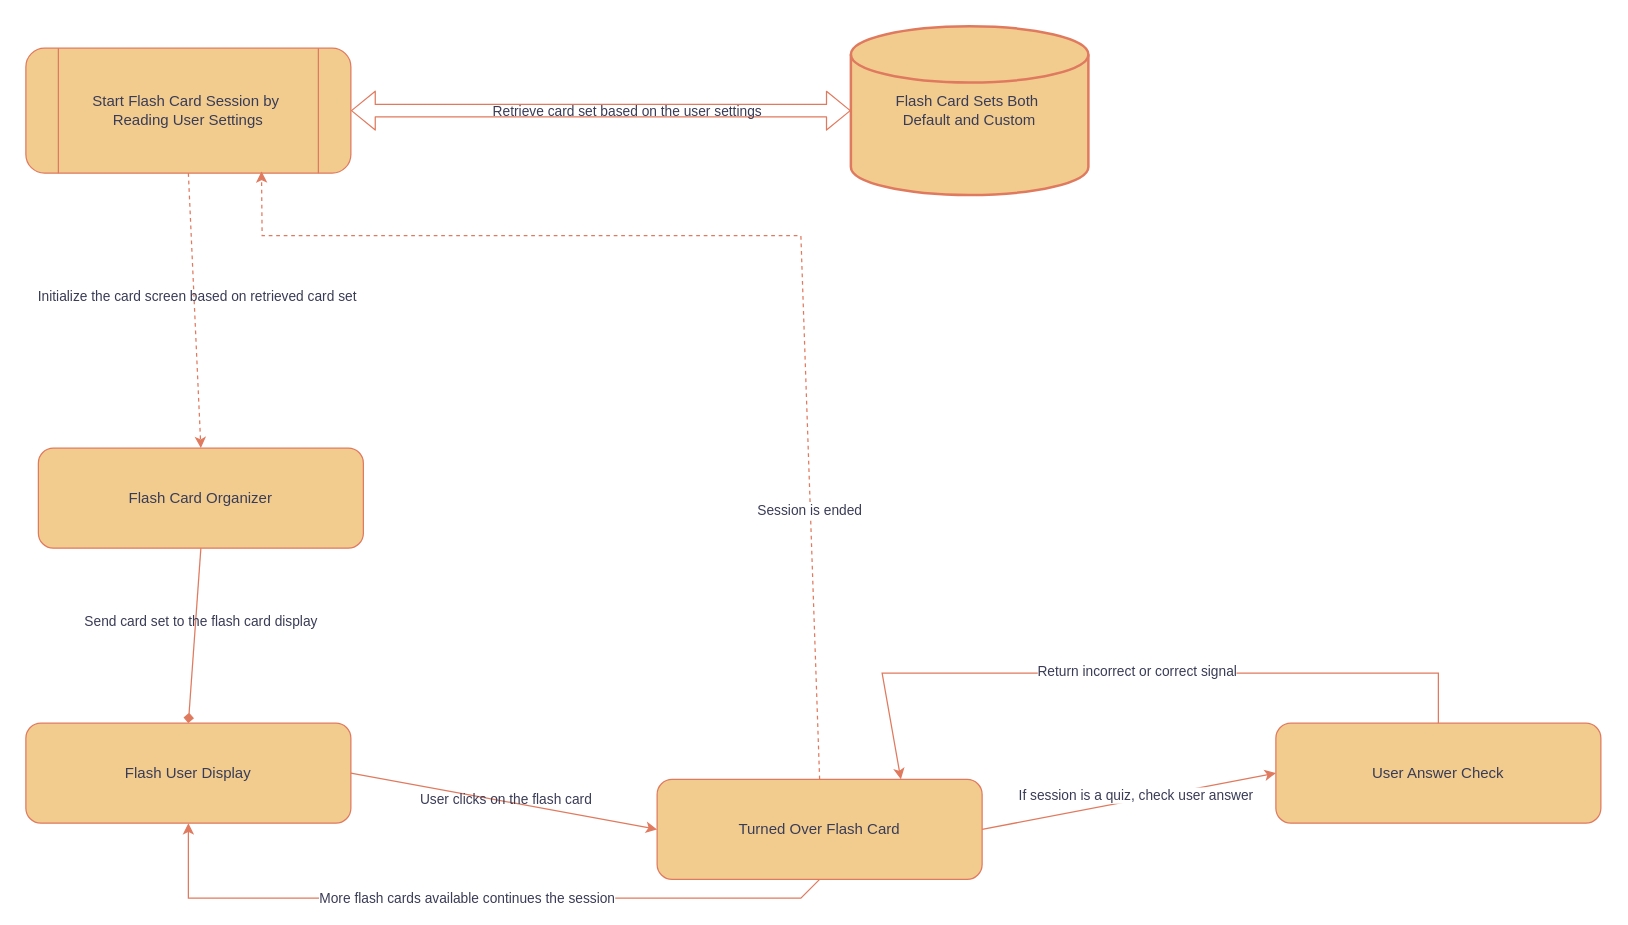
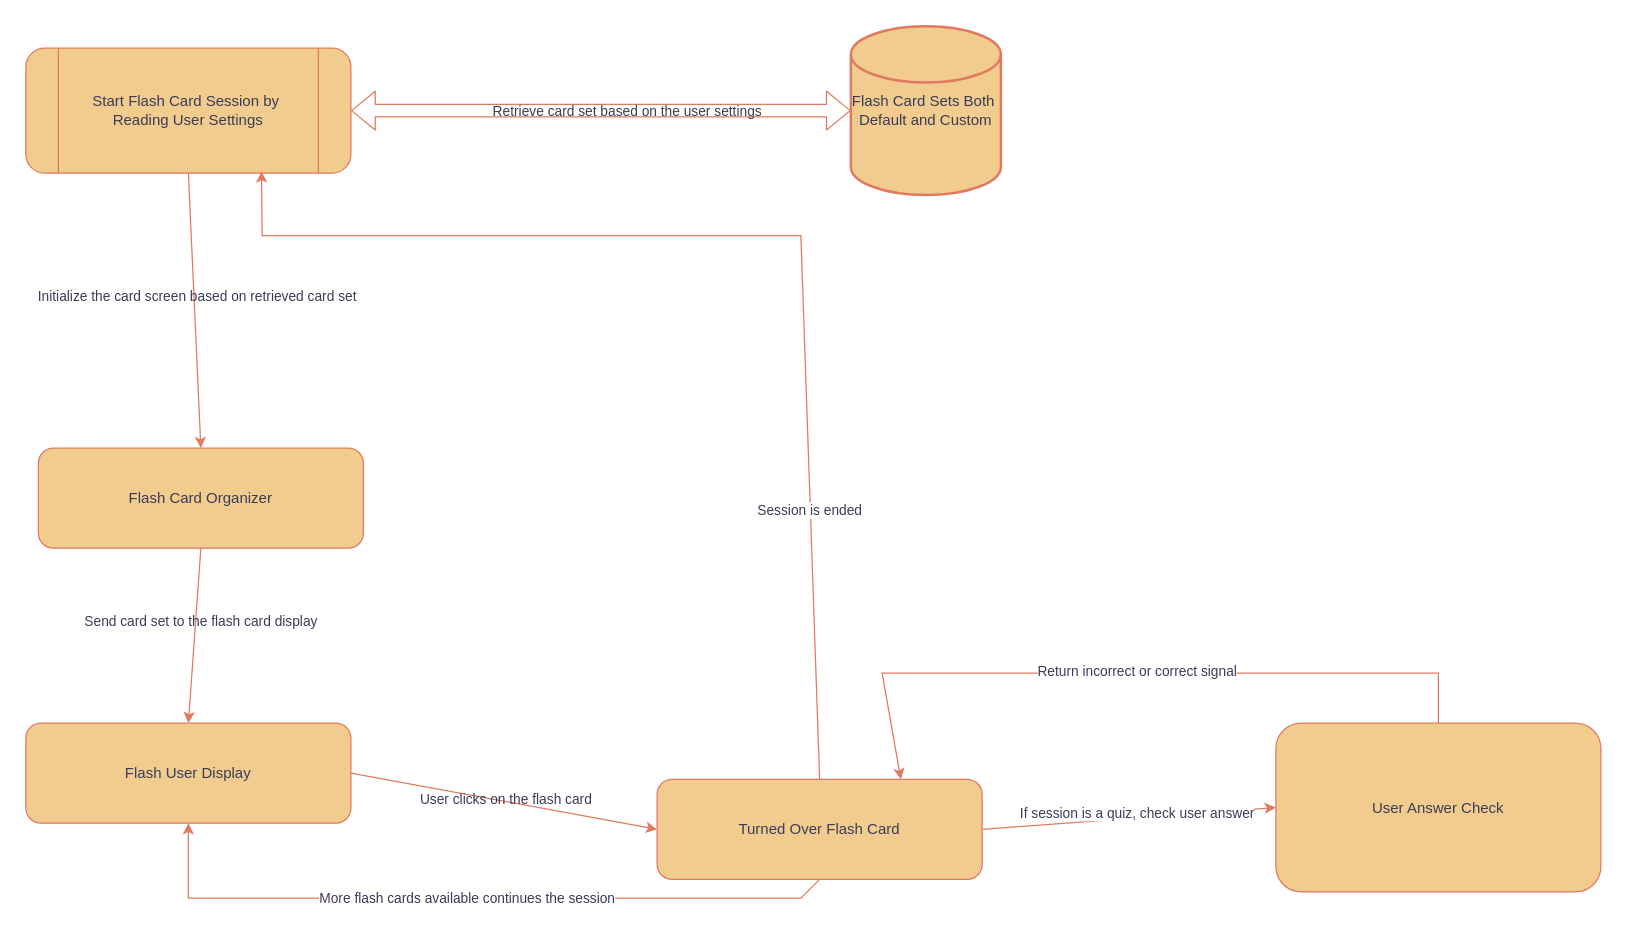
(969, 111) -> (926, 111)
(635, 236) -> (635, 236)
(194, 305) -> (194, 305)
(189, 712) -> (189, 713)
(1438, 773) -> (1438, 808)
